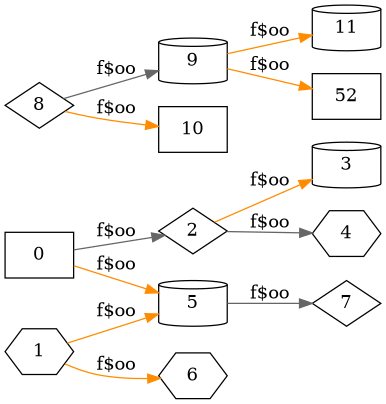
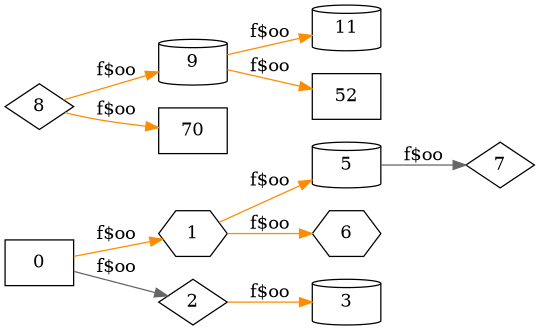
(105, 86) -> (105, 88)
(193, 129) -> (193, 131)
(347, 234) -> none
(110, 277) -> (112, 249)
